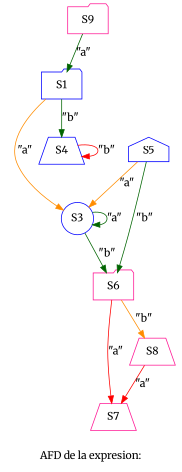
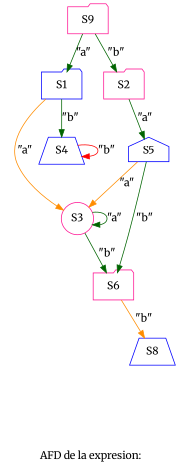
none -> (124, 86)
(77, 219) -> (77, 219)
(152, 352) -> (152, 352)
(113, 417) -> none
